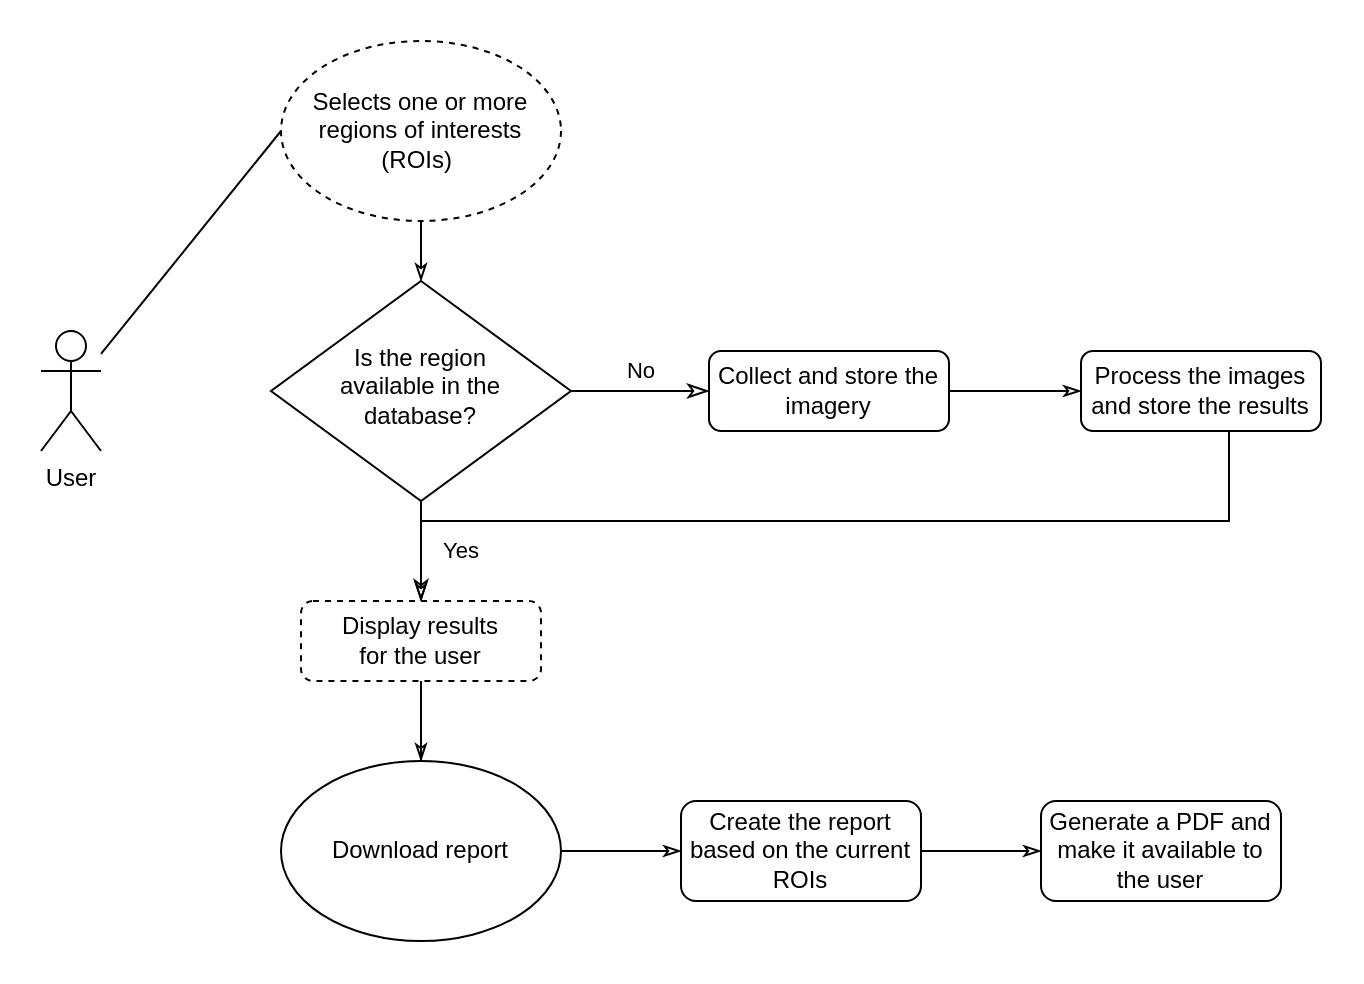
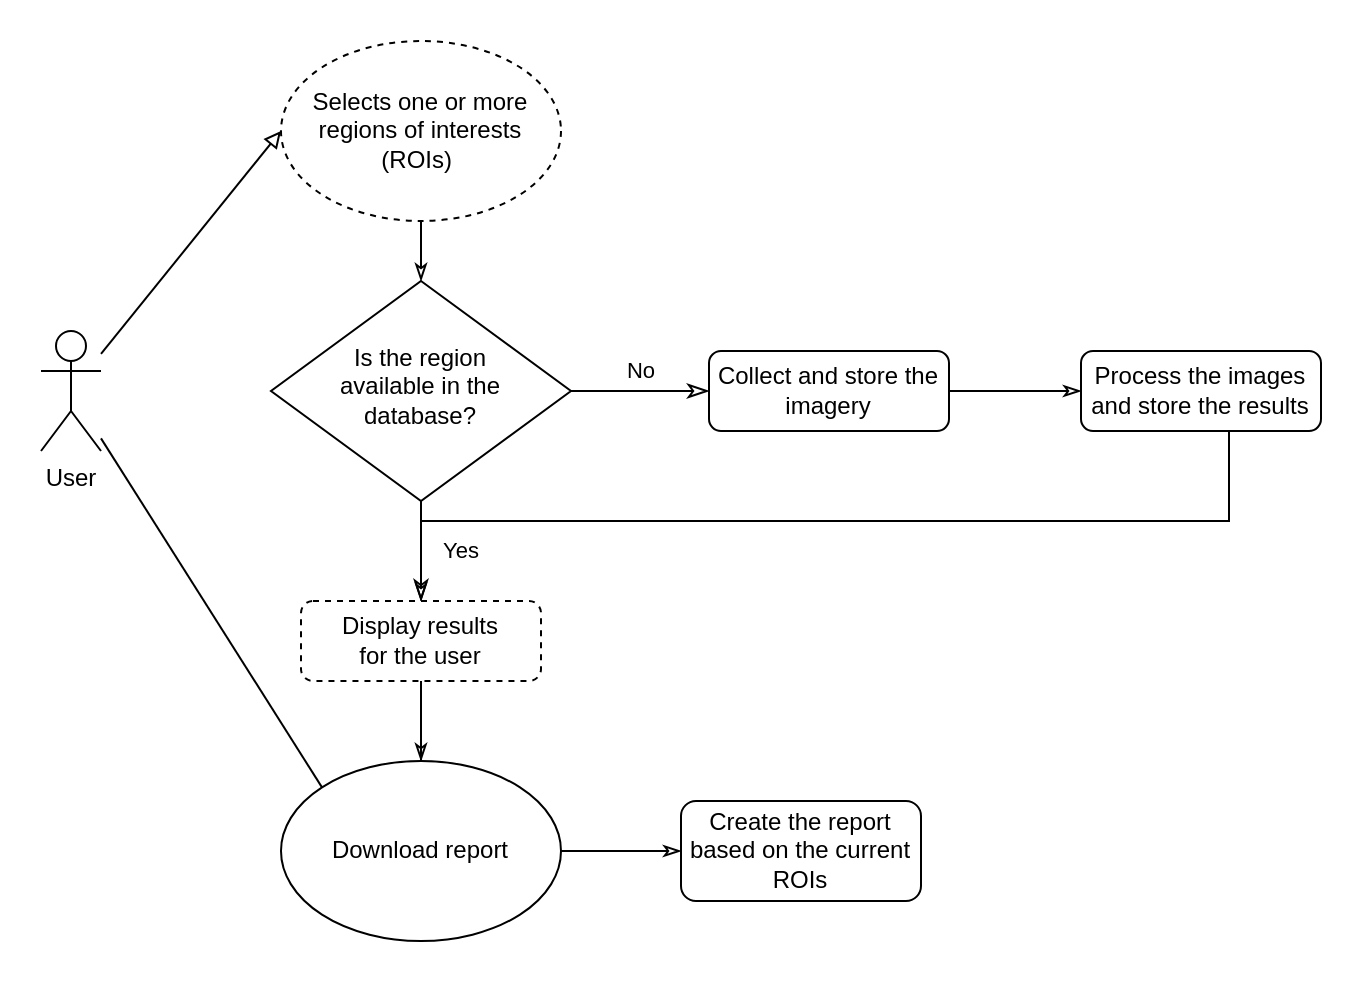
(274, 140) -> (270, 145)
none -> (211, 612)
(974, 851) -> none
(1161, 851) -> none
